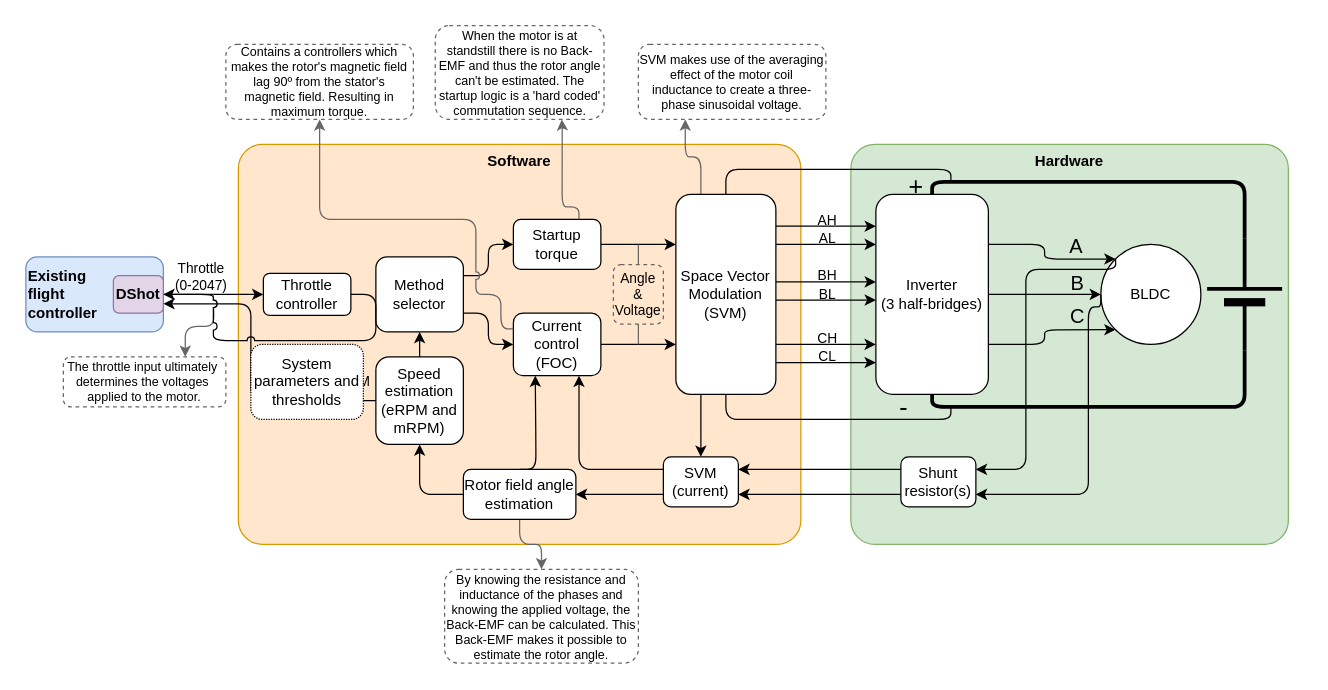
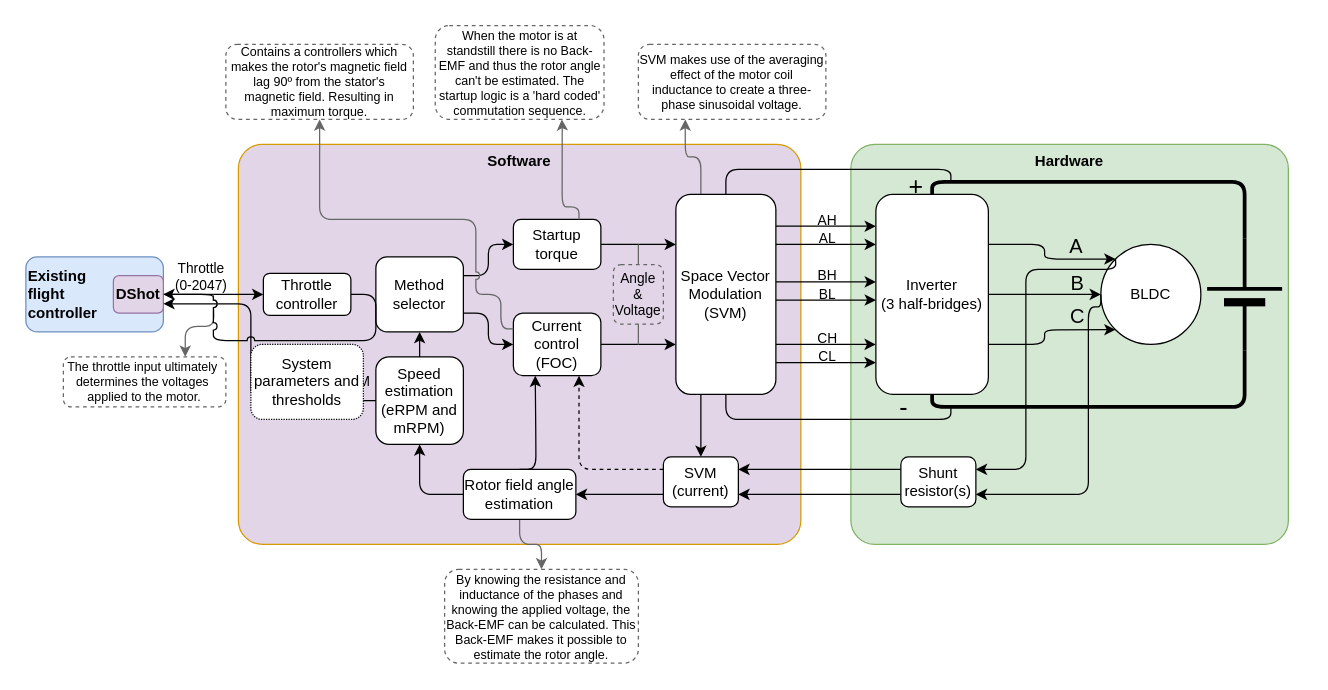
(519, 162) -> (519, 162)
(580, 463) -> (580, 463)
